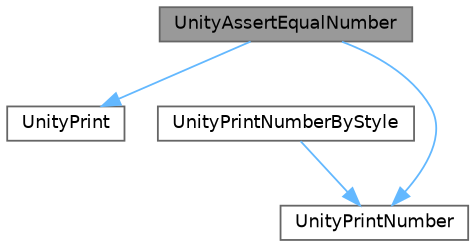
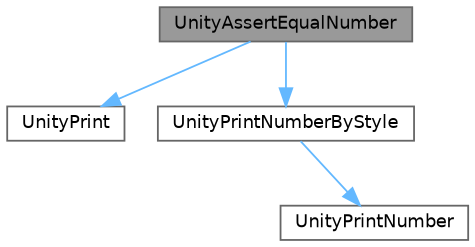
(426, 100) -> (286, 65)
